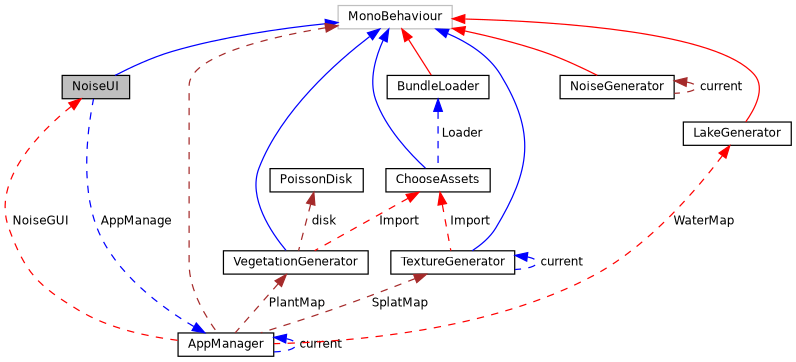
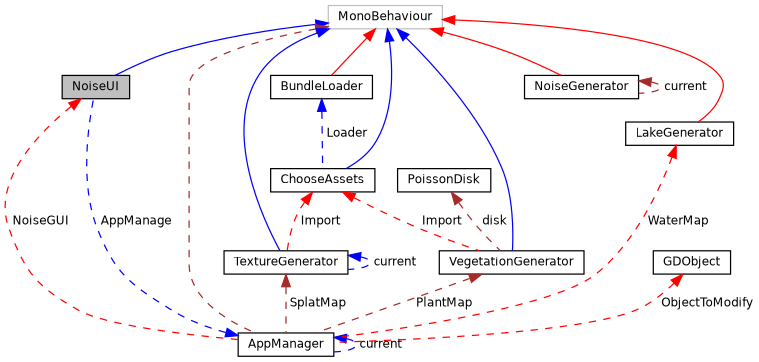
none -> (692, 262)
